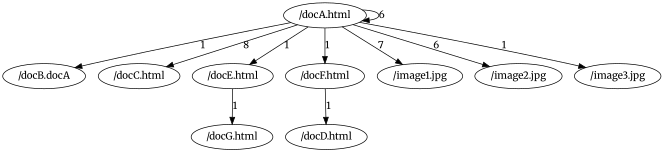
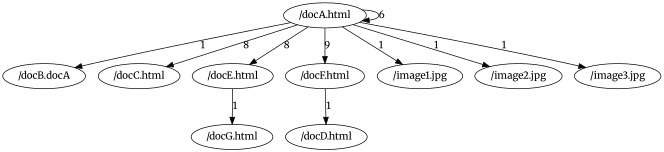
(287, 46) -> (287, 46)
(327, 46) -> (327, 46)
(381, 46) -> (381, 46)
(436, 46) -> (436, 46)
